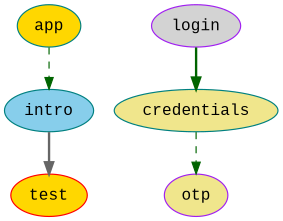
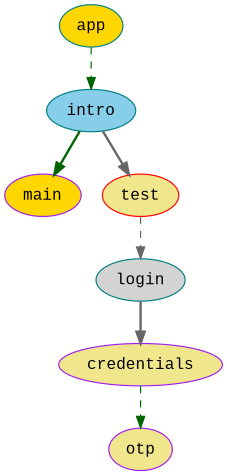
(196, 26) -> (141, 280)
(196, 62) -> (141, 317)
(196, 111) -> (141, 365)
none -> (43, 195)
(49, 195) -> (141, 195)
none -> (141, 232)
